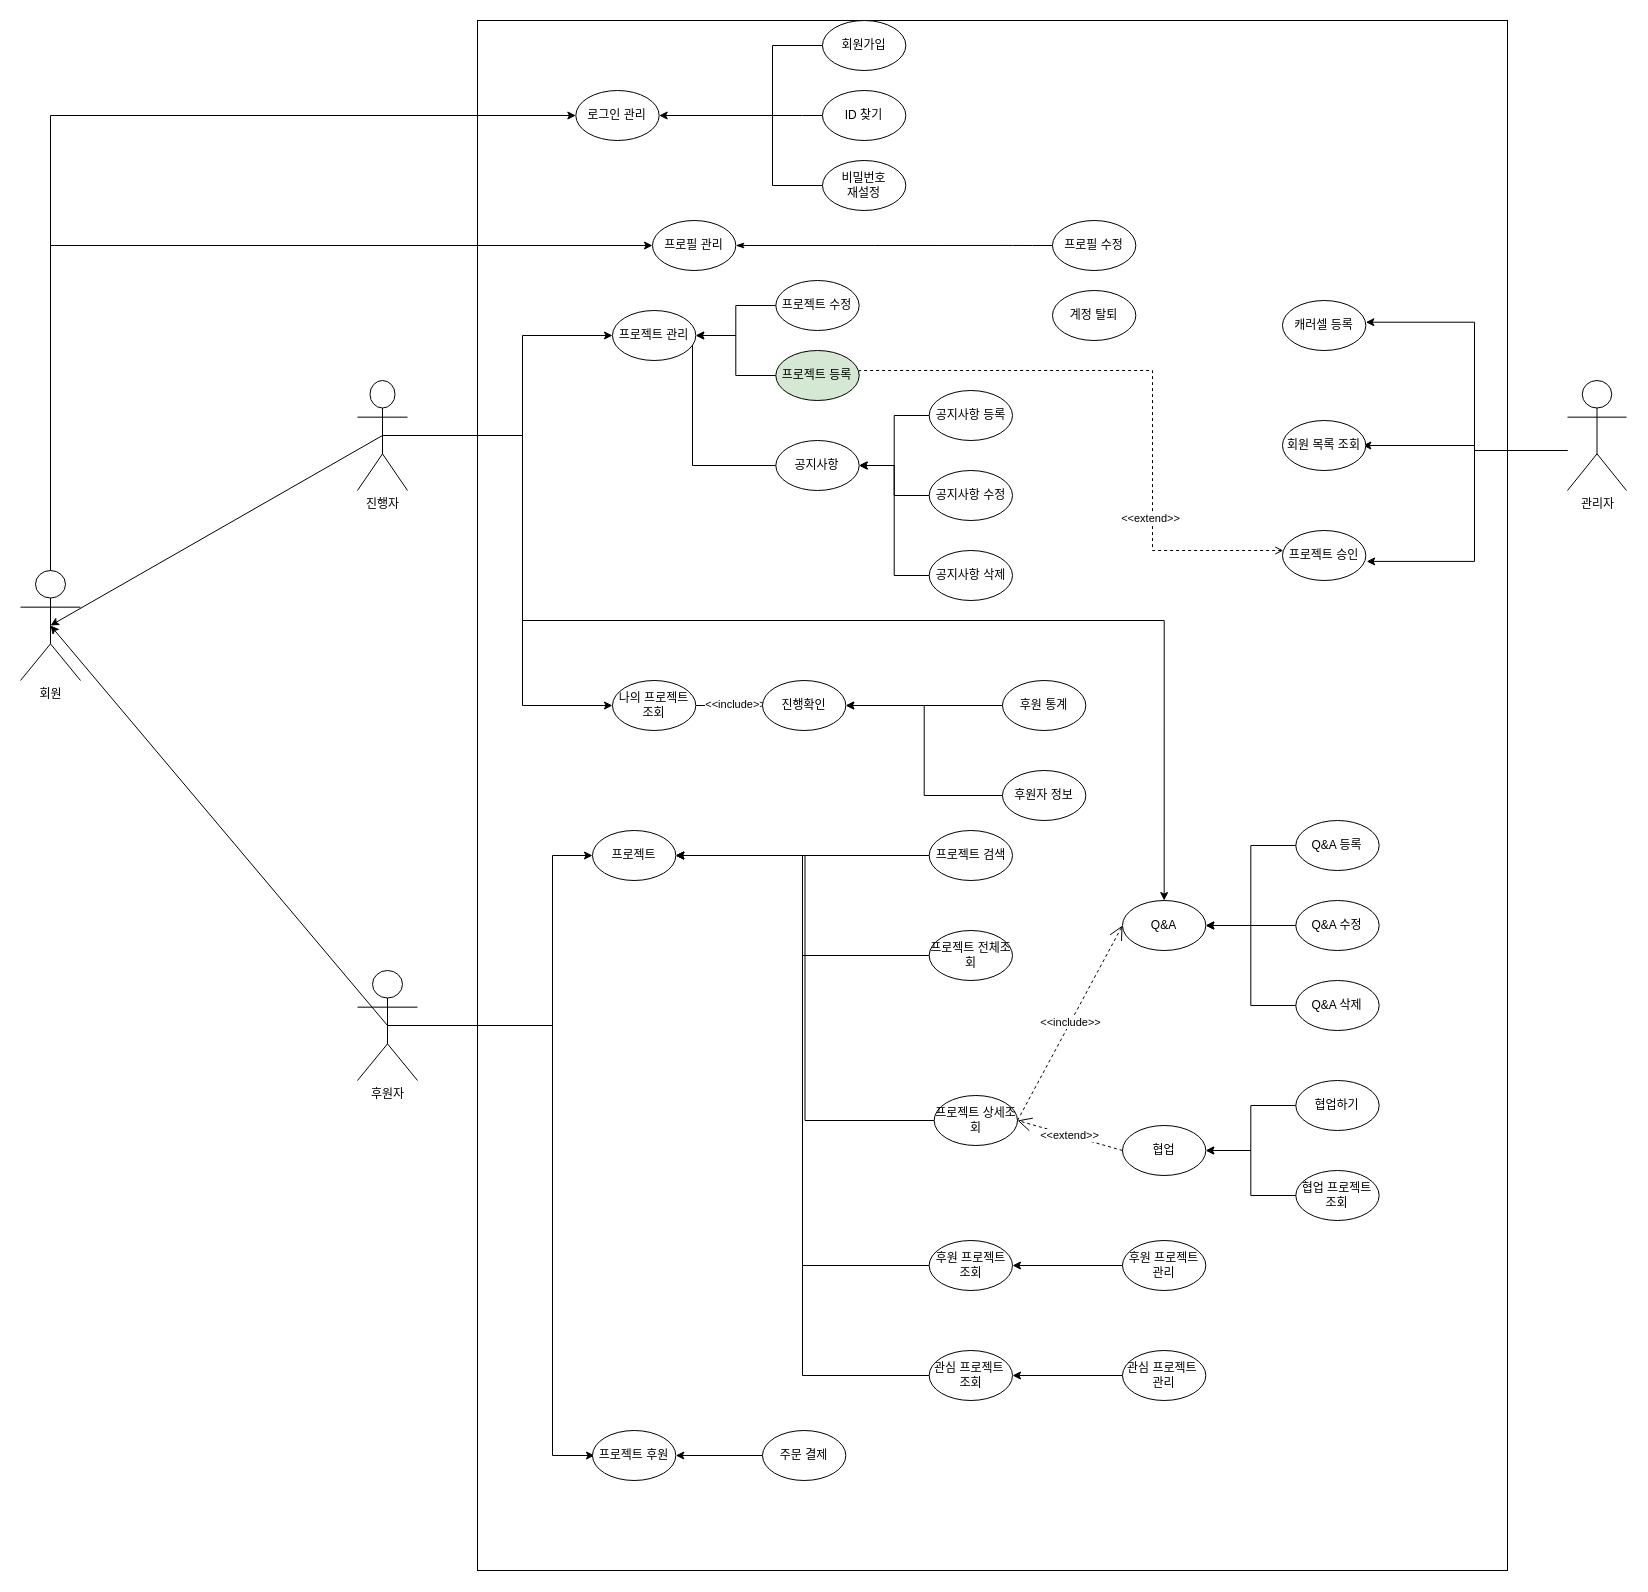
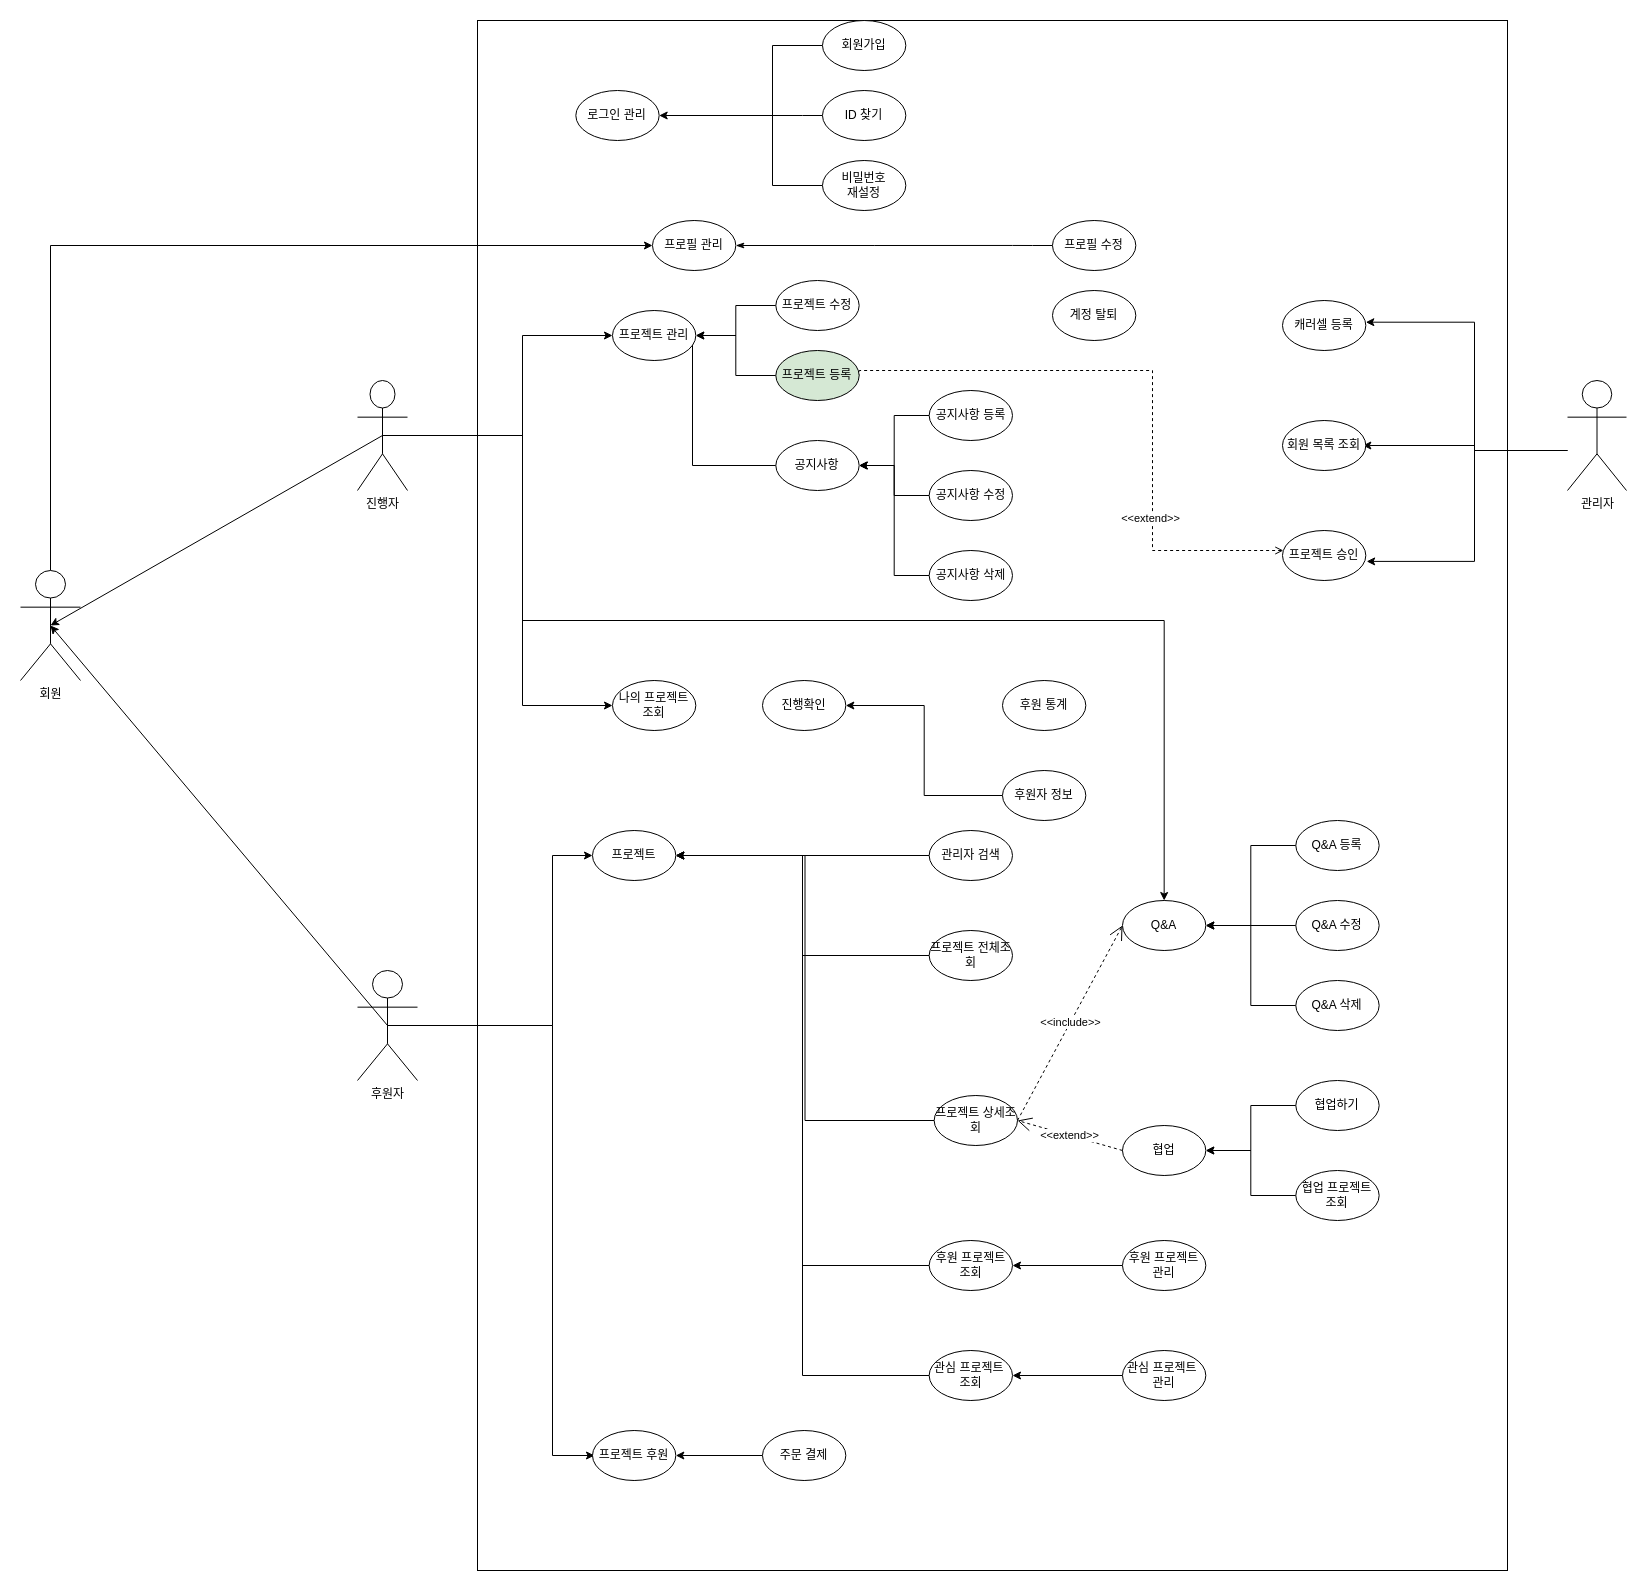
(246, 116) -> none
(726, 706) -> none
(964, 706) -> none
(971, 856) -> (971, 856)
